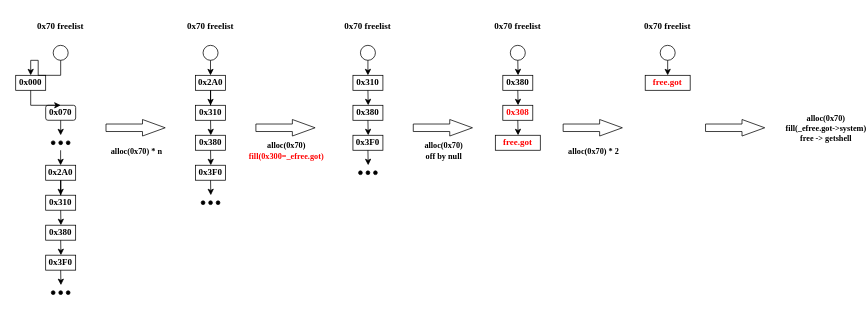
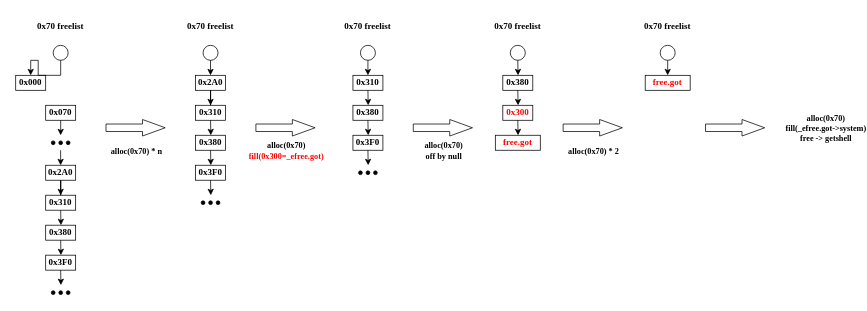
(35, 105) -> none
(60, 113) -> (60, 113)
(518, 113) -> (518, 113)
